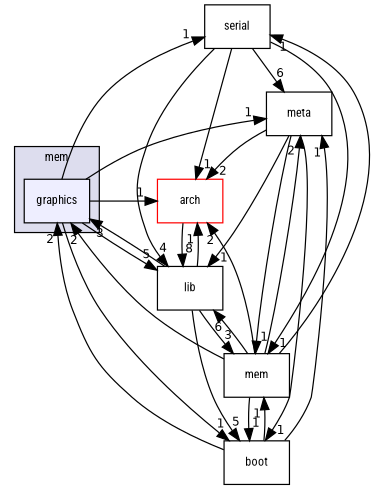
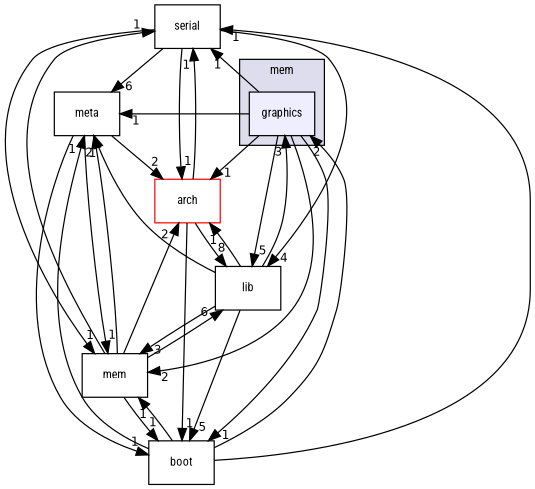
none -> (196, 123)
(255, 198) -> (144, 222)
none -> (530, 254)
(142, 306) -> (300, 296)
none -> (185, 315)
